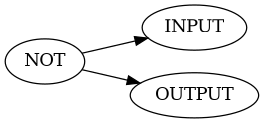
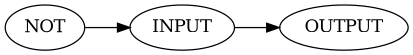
(105, 75) -> (251, 28)
